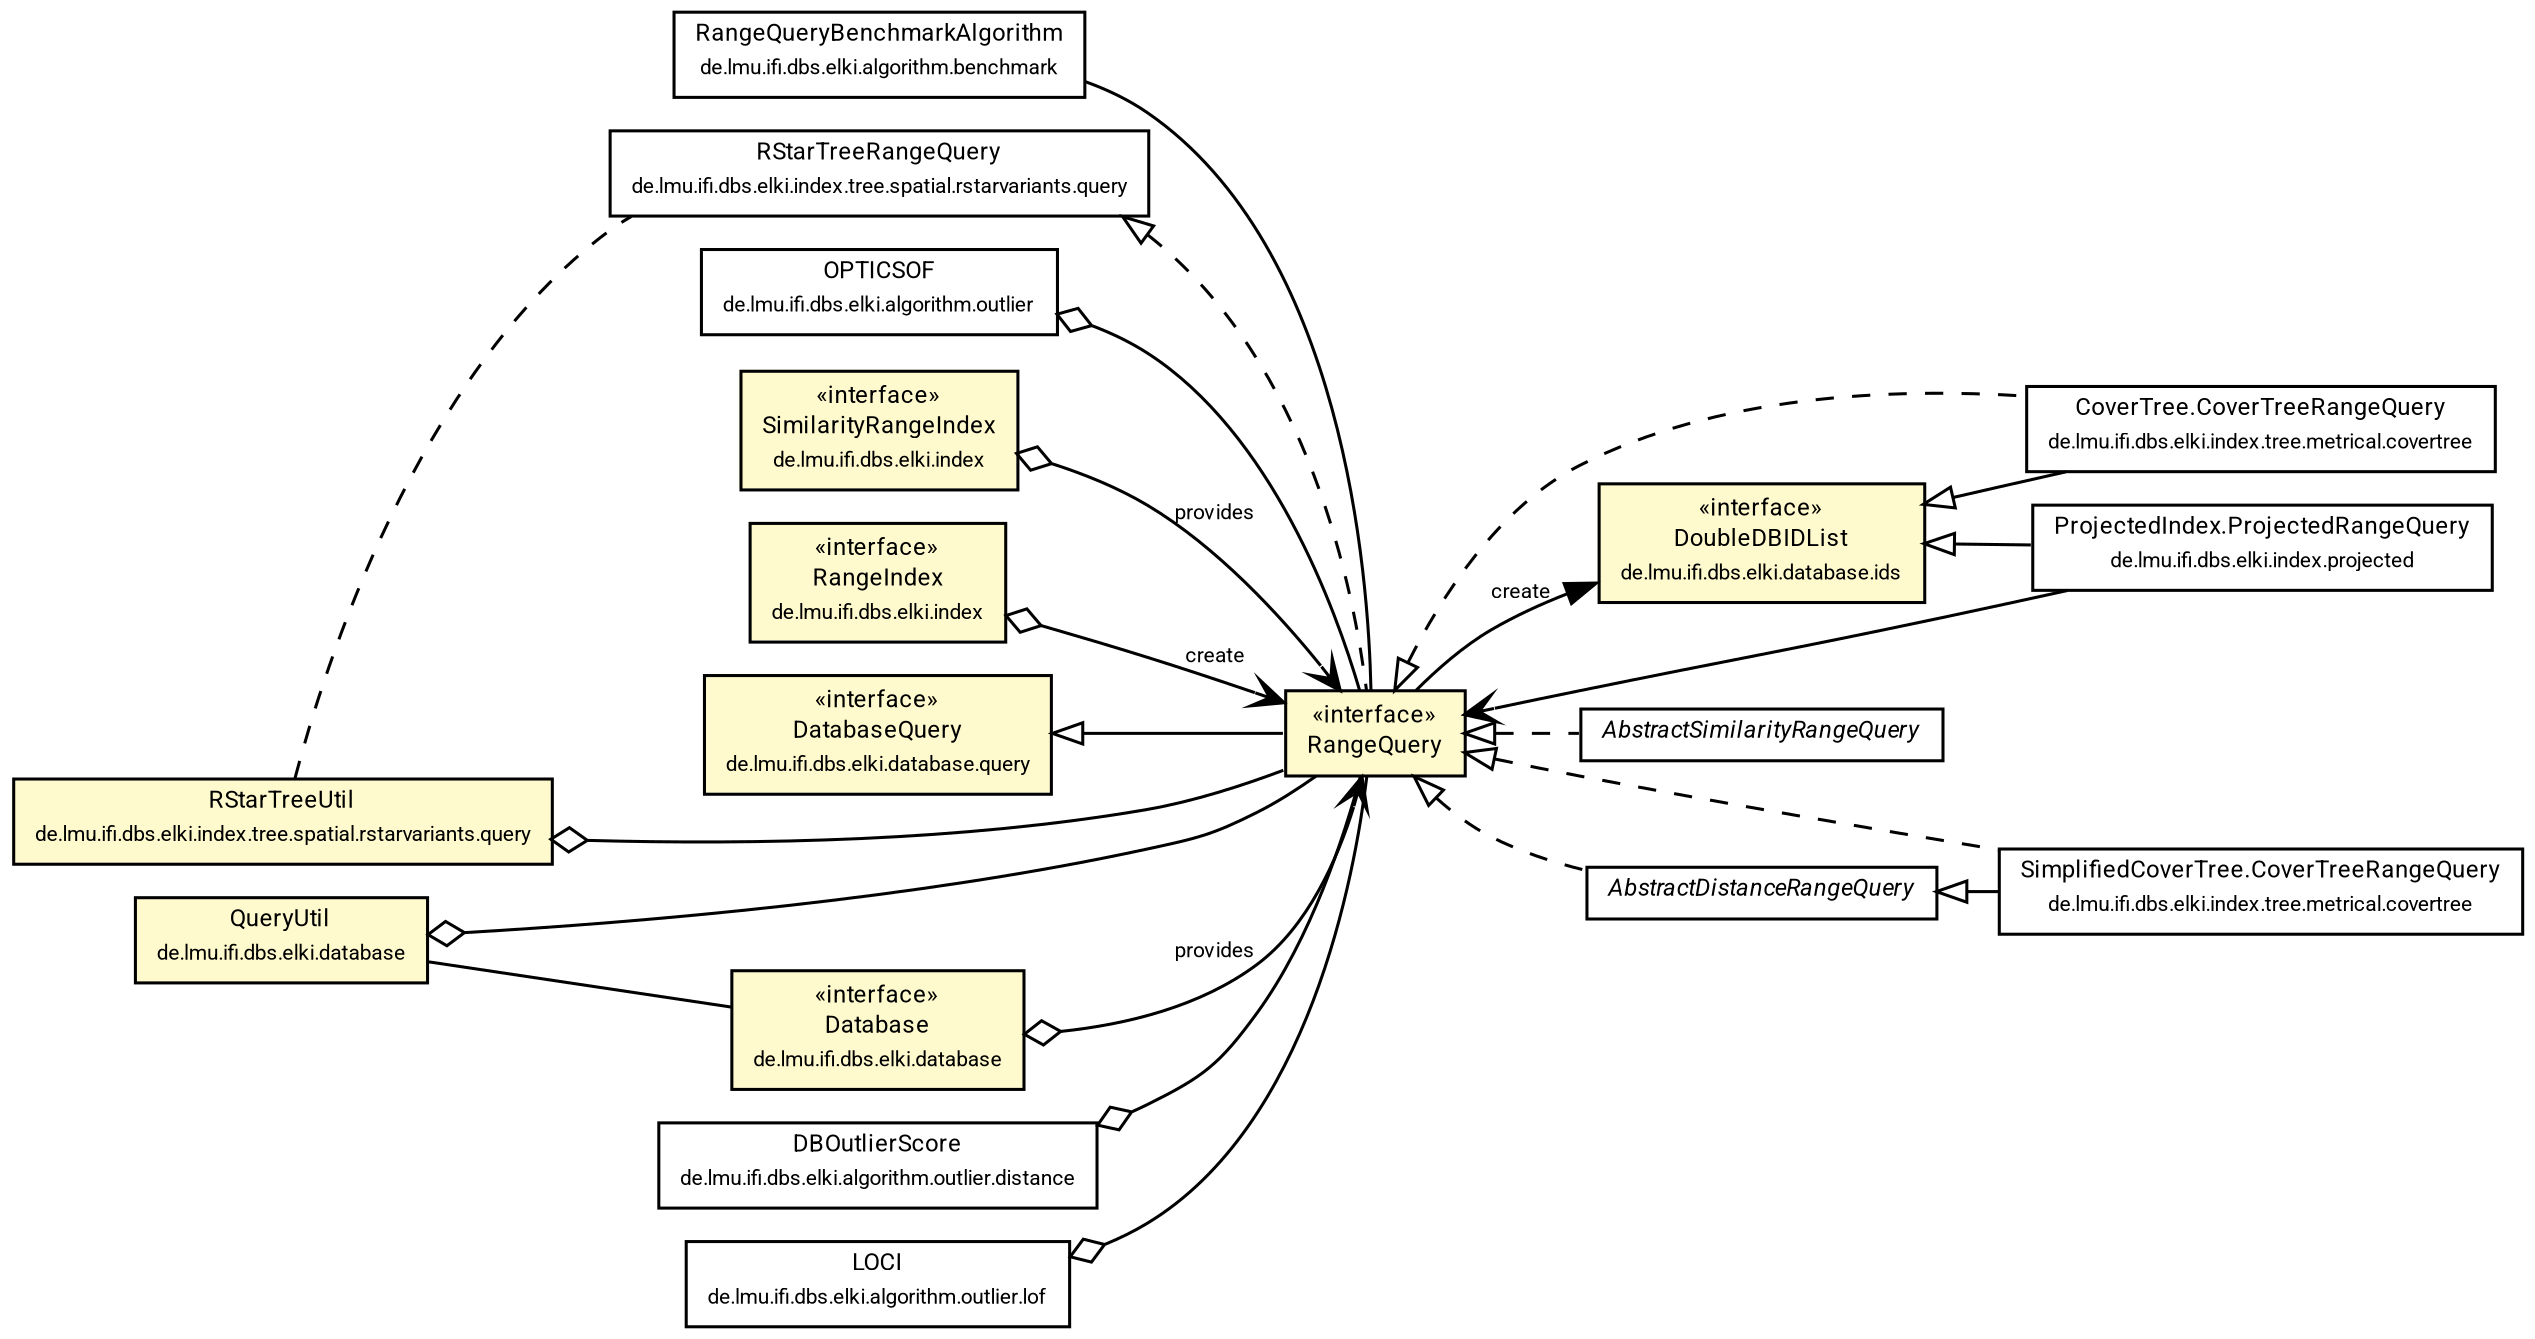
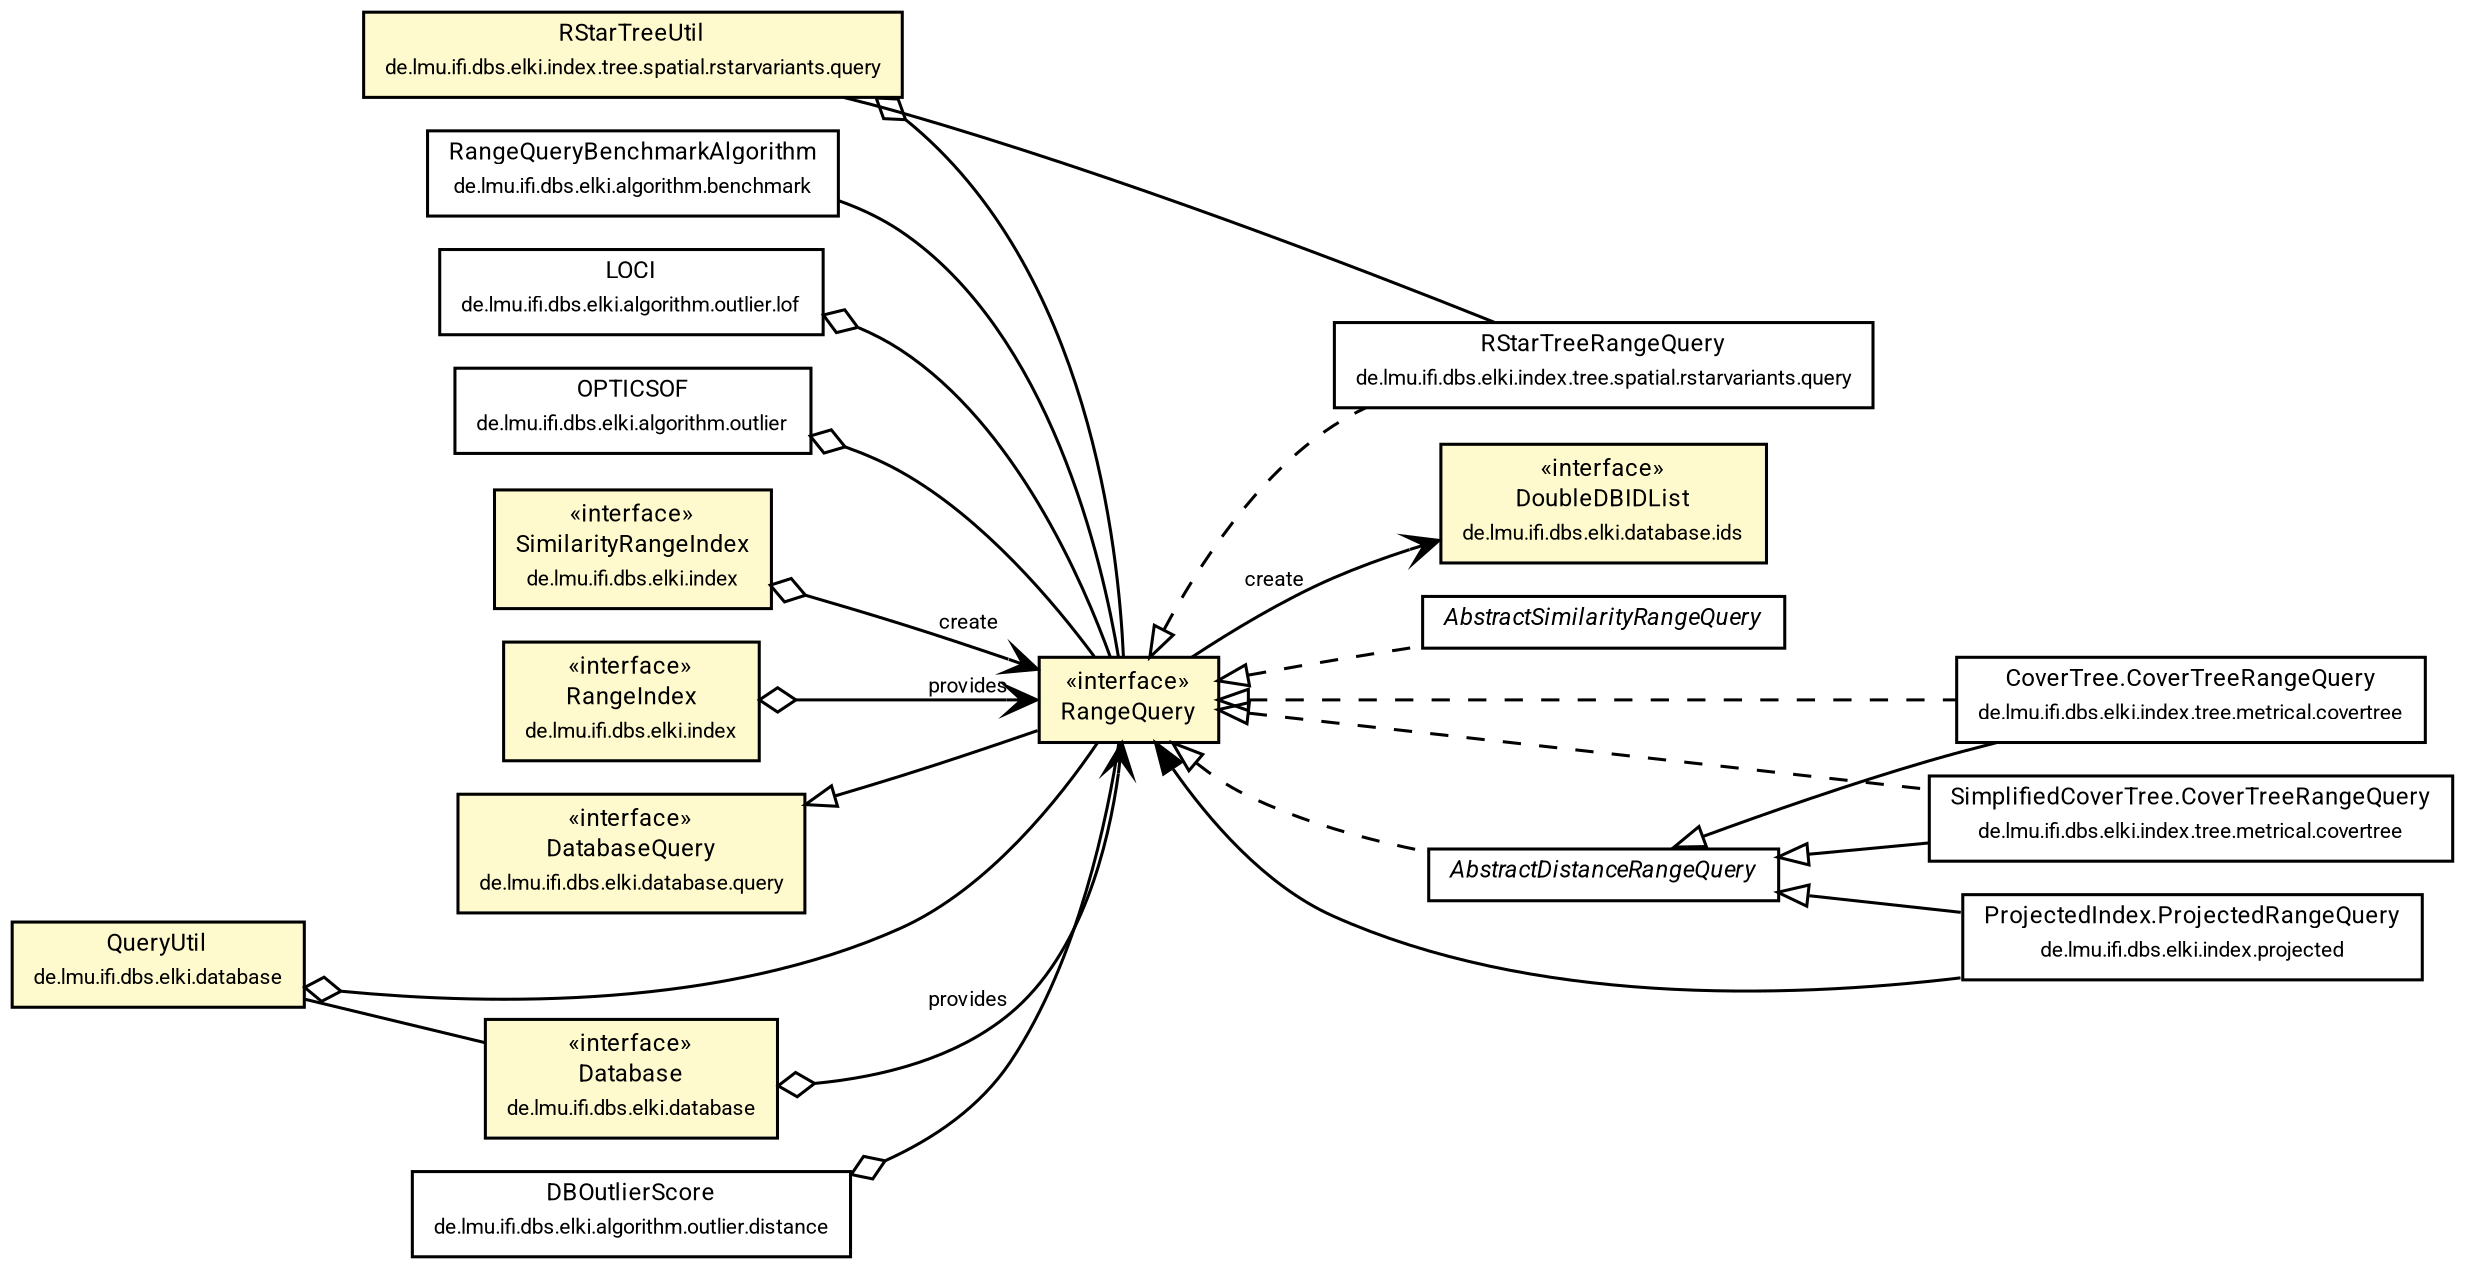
(1299, 441) -> (1249, 503)
(417, 468) -> (1172, 201)
(2009, 485) -> (1812, 798)
(1216, 514) -> (969, 624)
(1993, 544) -> (1885, 904)
(1486, 633) -> (1297, 595)
(1781, 651) -> (1533, 974)
(1216, 657) -> (969, 688)
